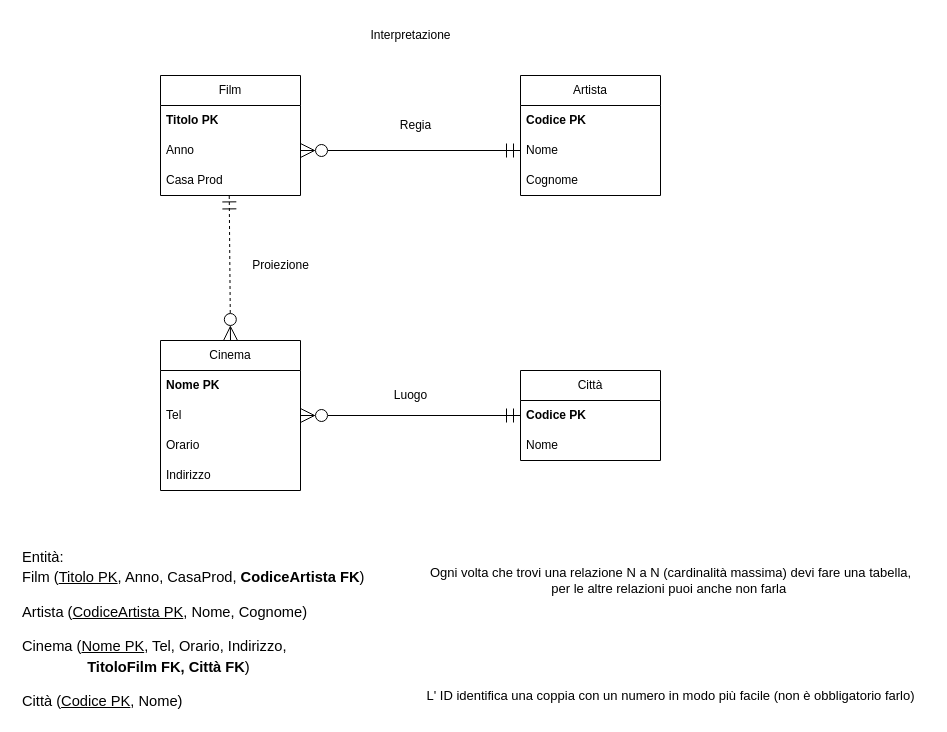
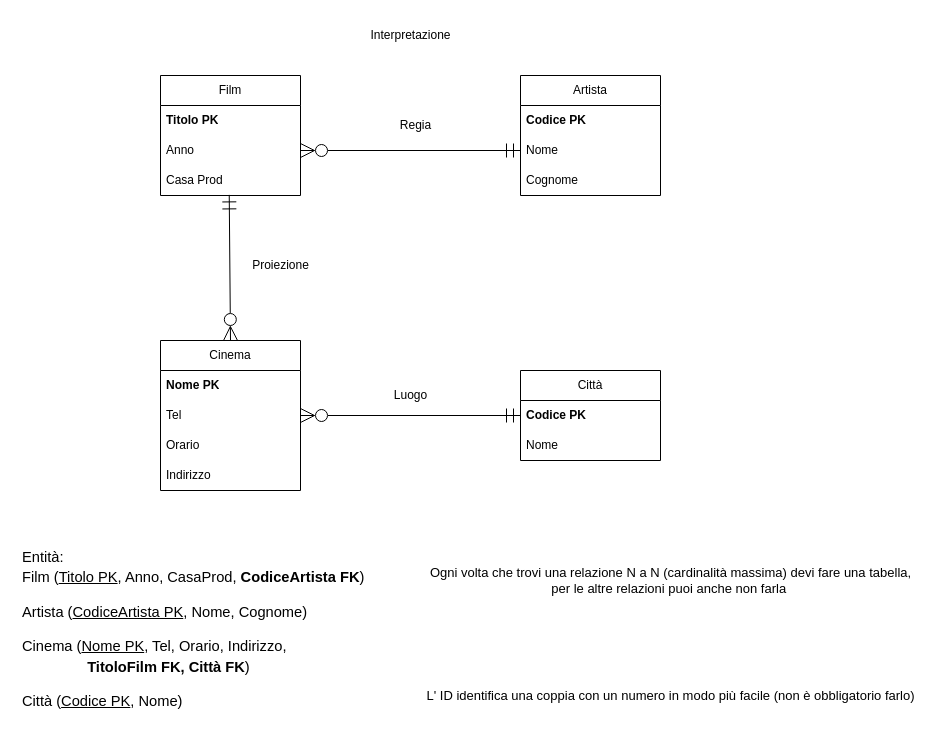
(230, 254) -> (230, 254)
